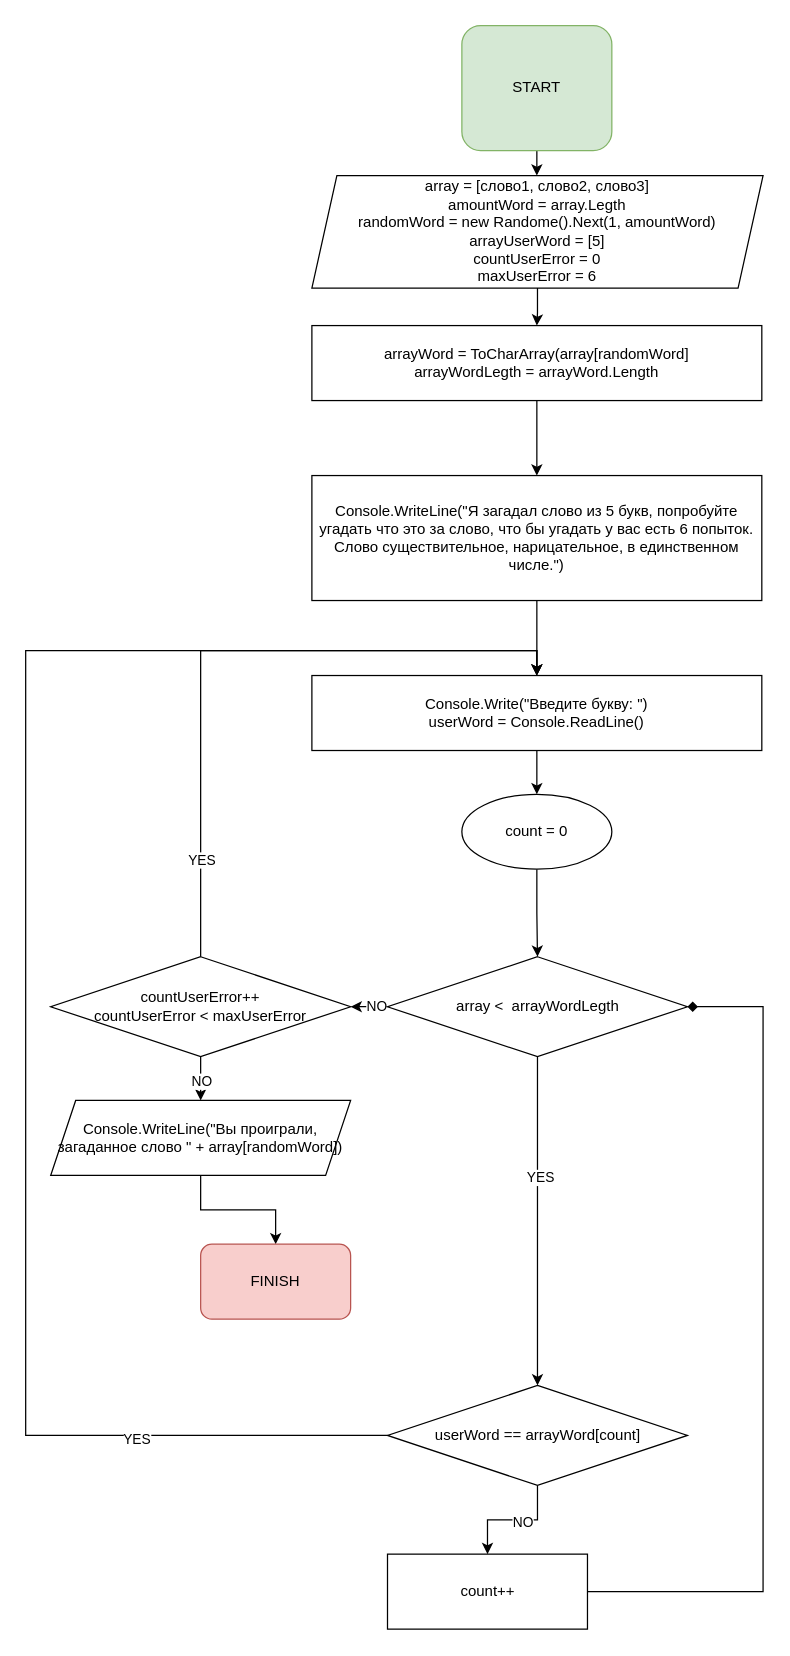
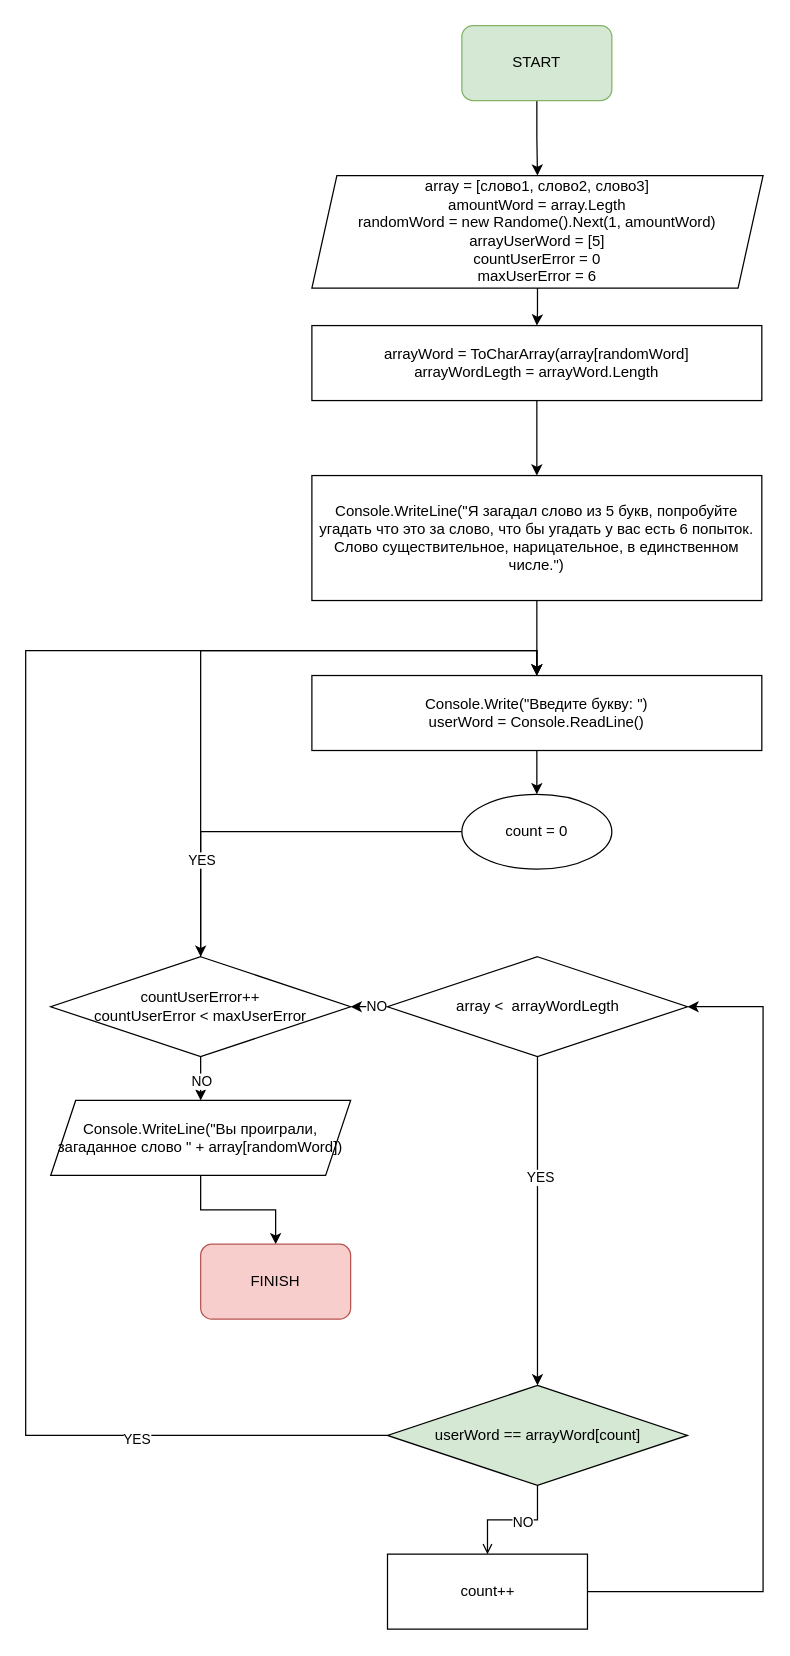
(537, 88) -> (537, 63)
(537, 909) -> (332, 832)
(698, 1007) -> (697, 1007)
(538, 1436) -> (538, 1436)
(488, 1544) -> (488, 1545)
